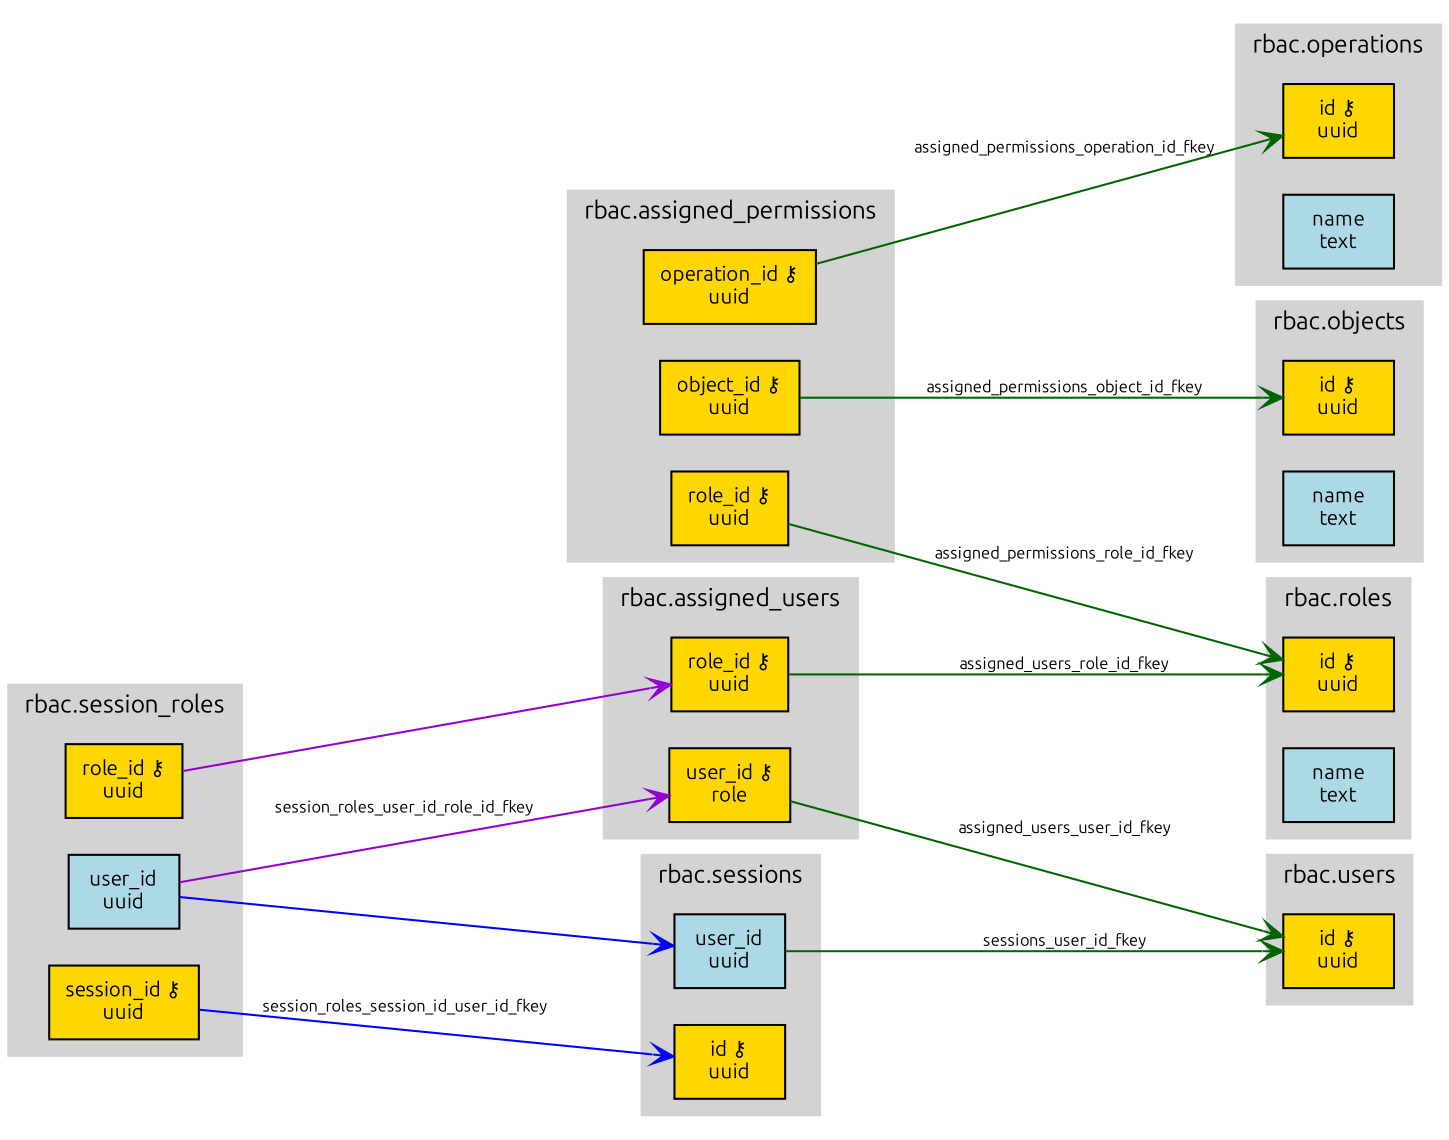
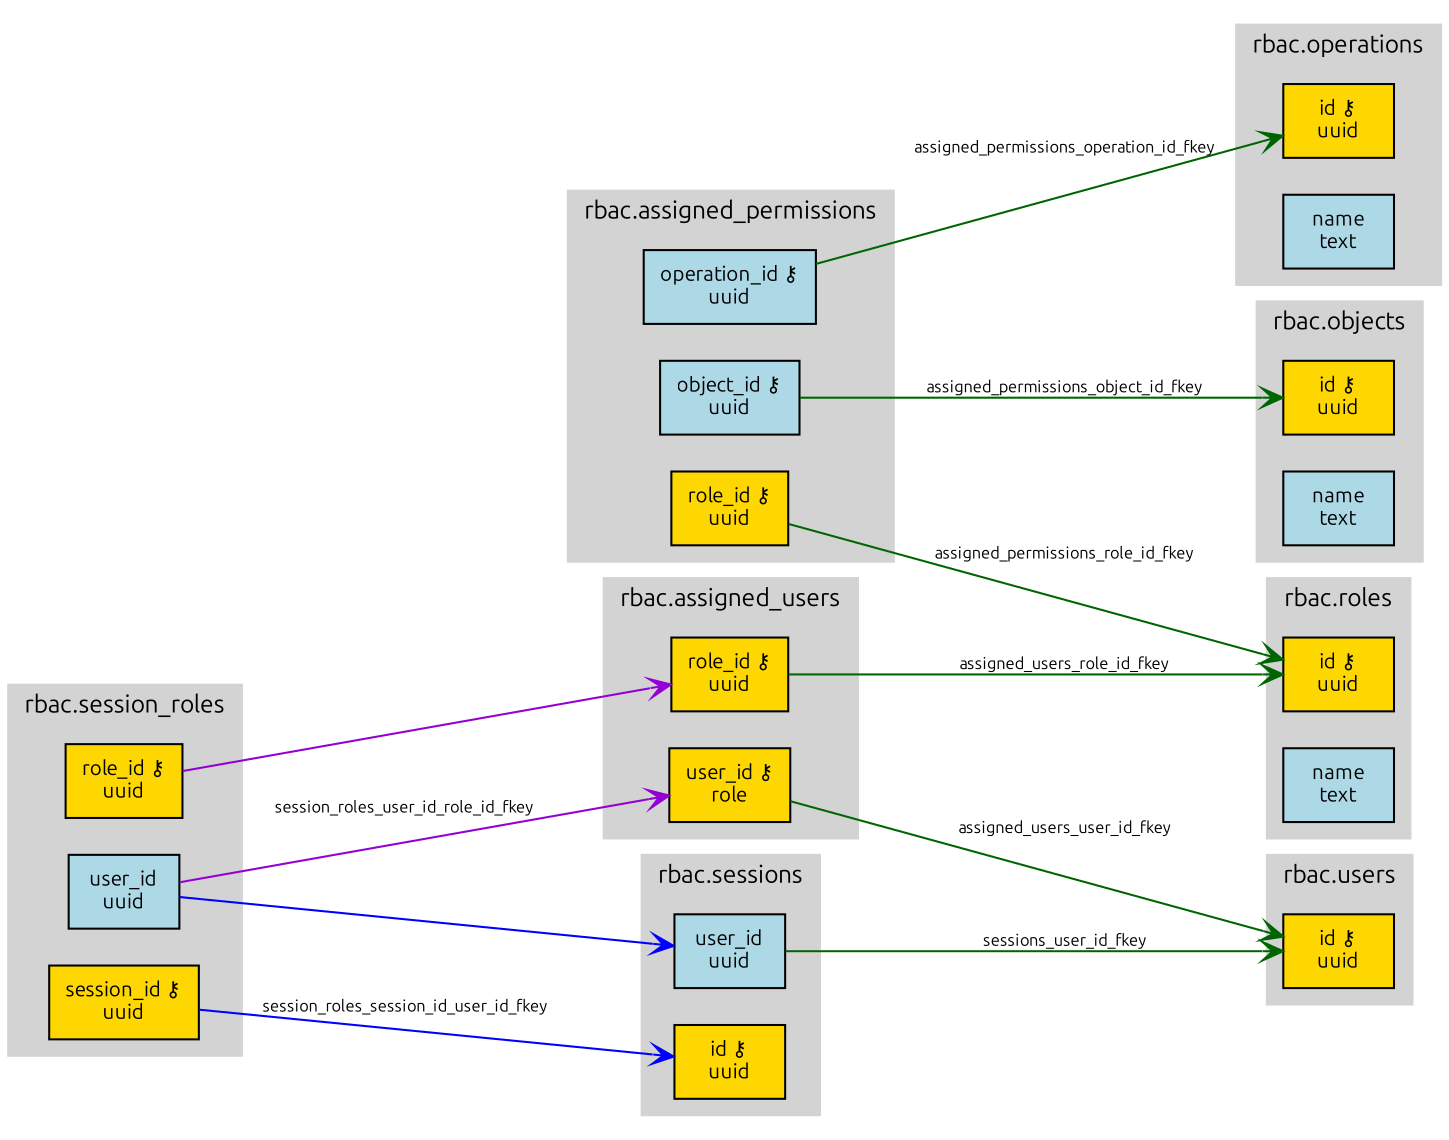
(730, 287) -> (730, 287)
(730, 398) -> (730, 398)
